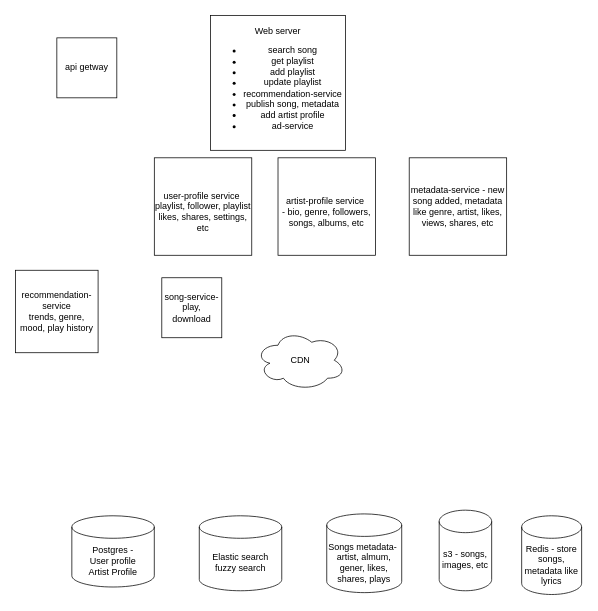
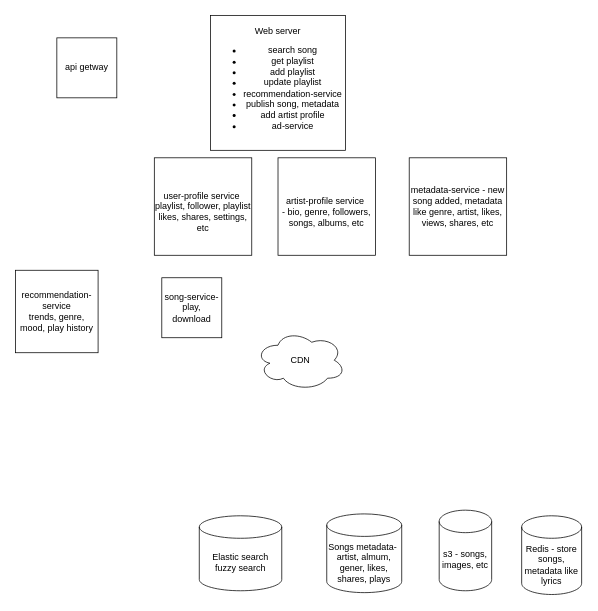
(113, 552) -> none
